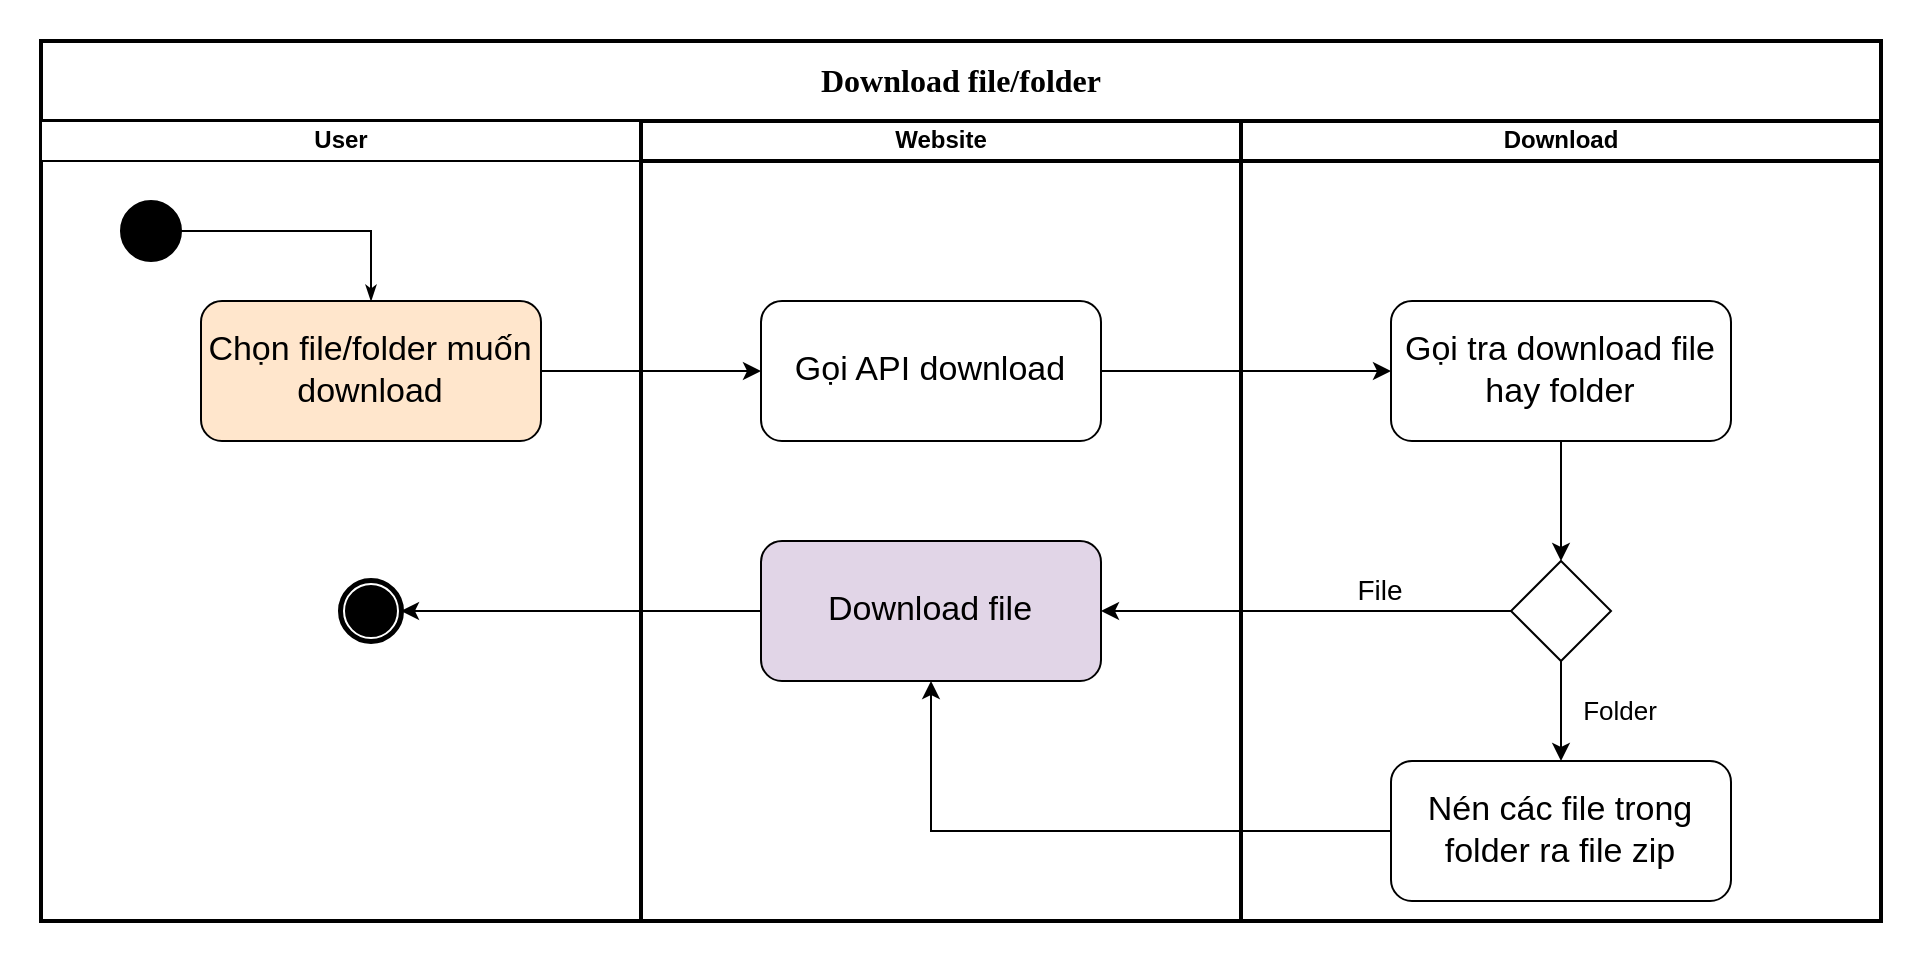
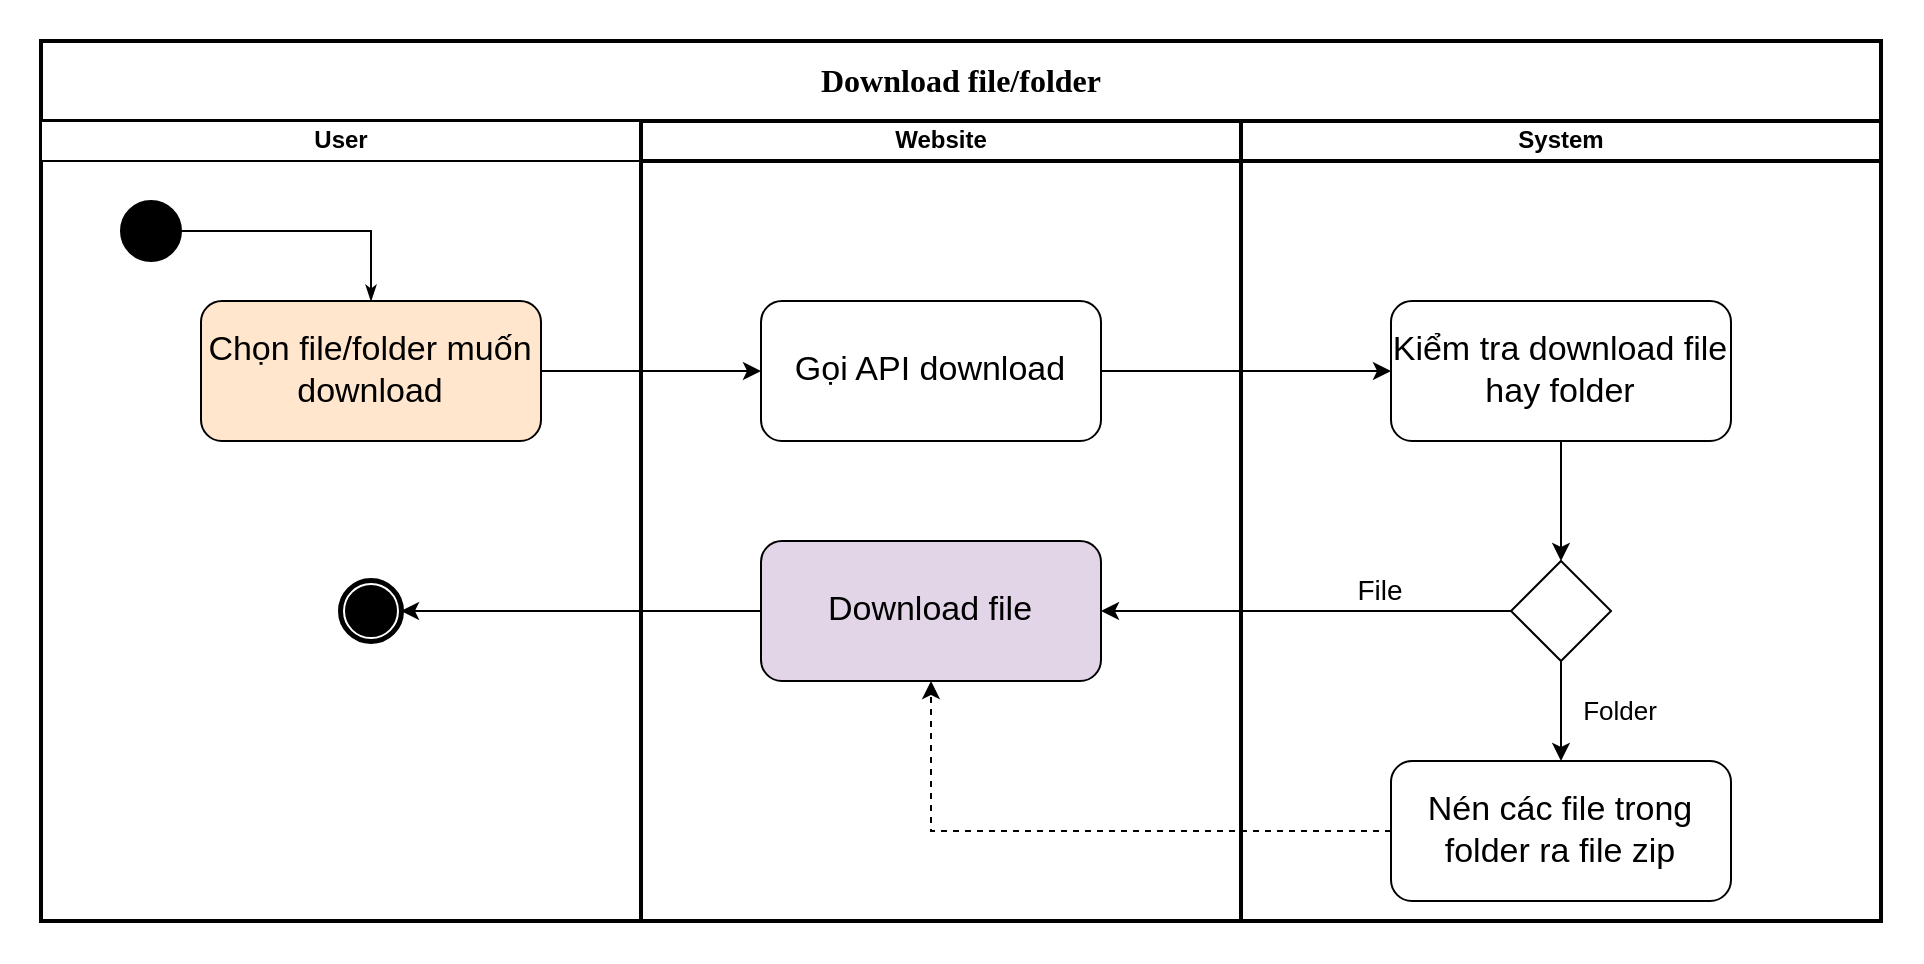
(1562, 141) -> (1562, 141)
(1561, 371) -> (1561, 371)
(1017, 831) -> (1017, 831)
